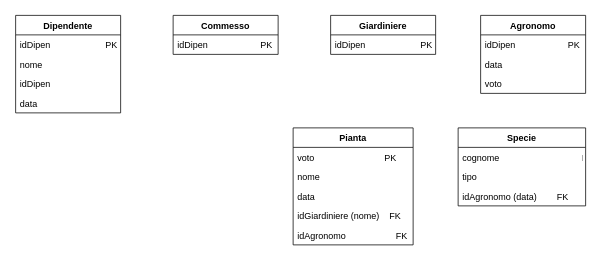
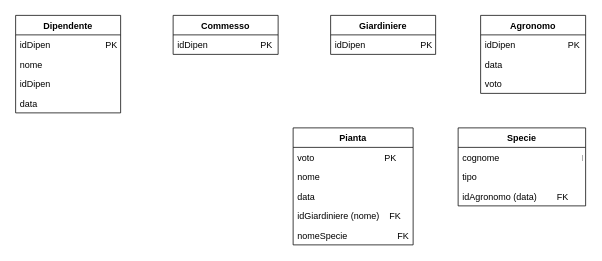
(365, 236) -> (365, 236)
